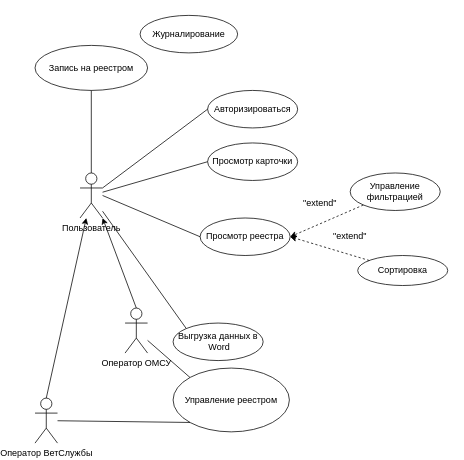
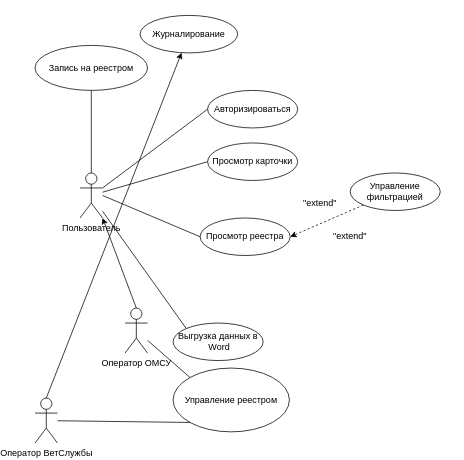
(332, 249) -> none
(402, 270) -> none
(66, 309) -> (114, 224)
